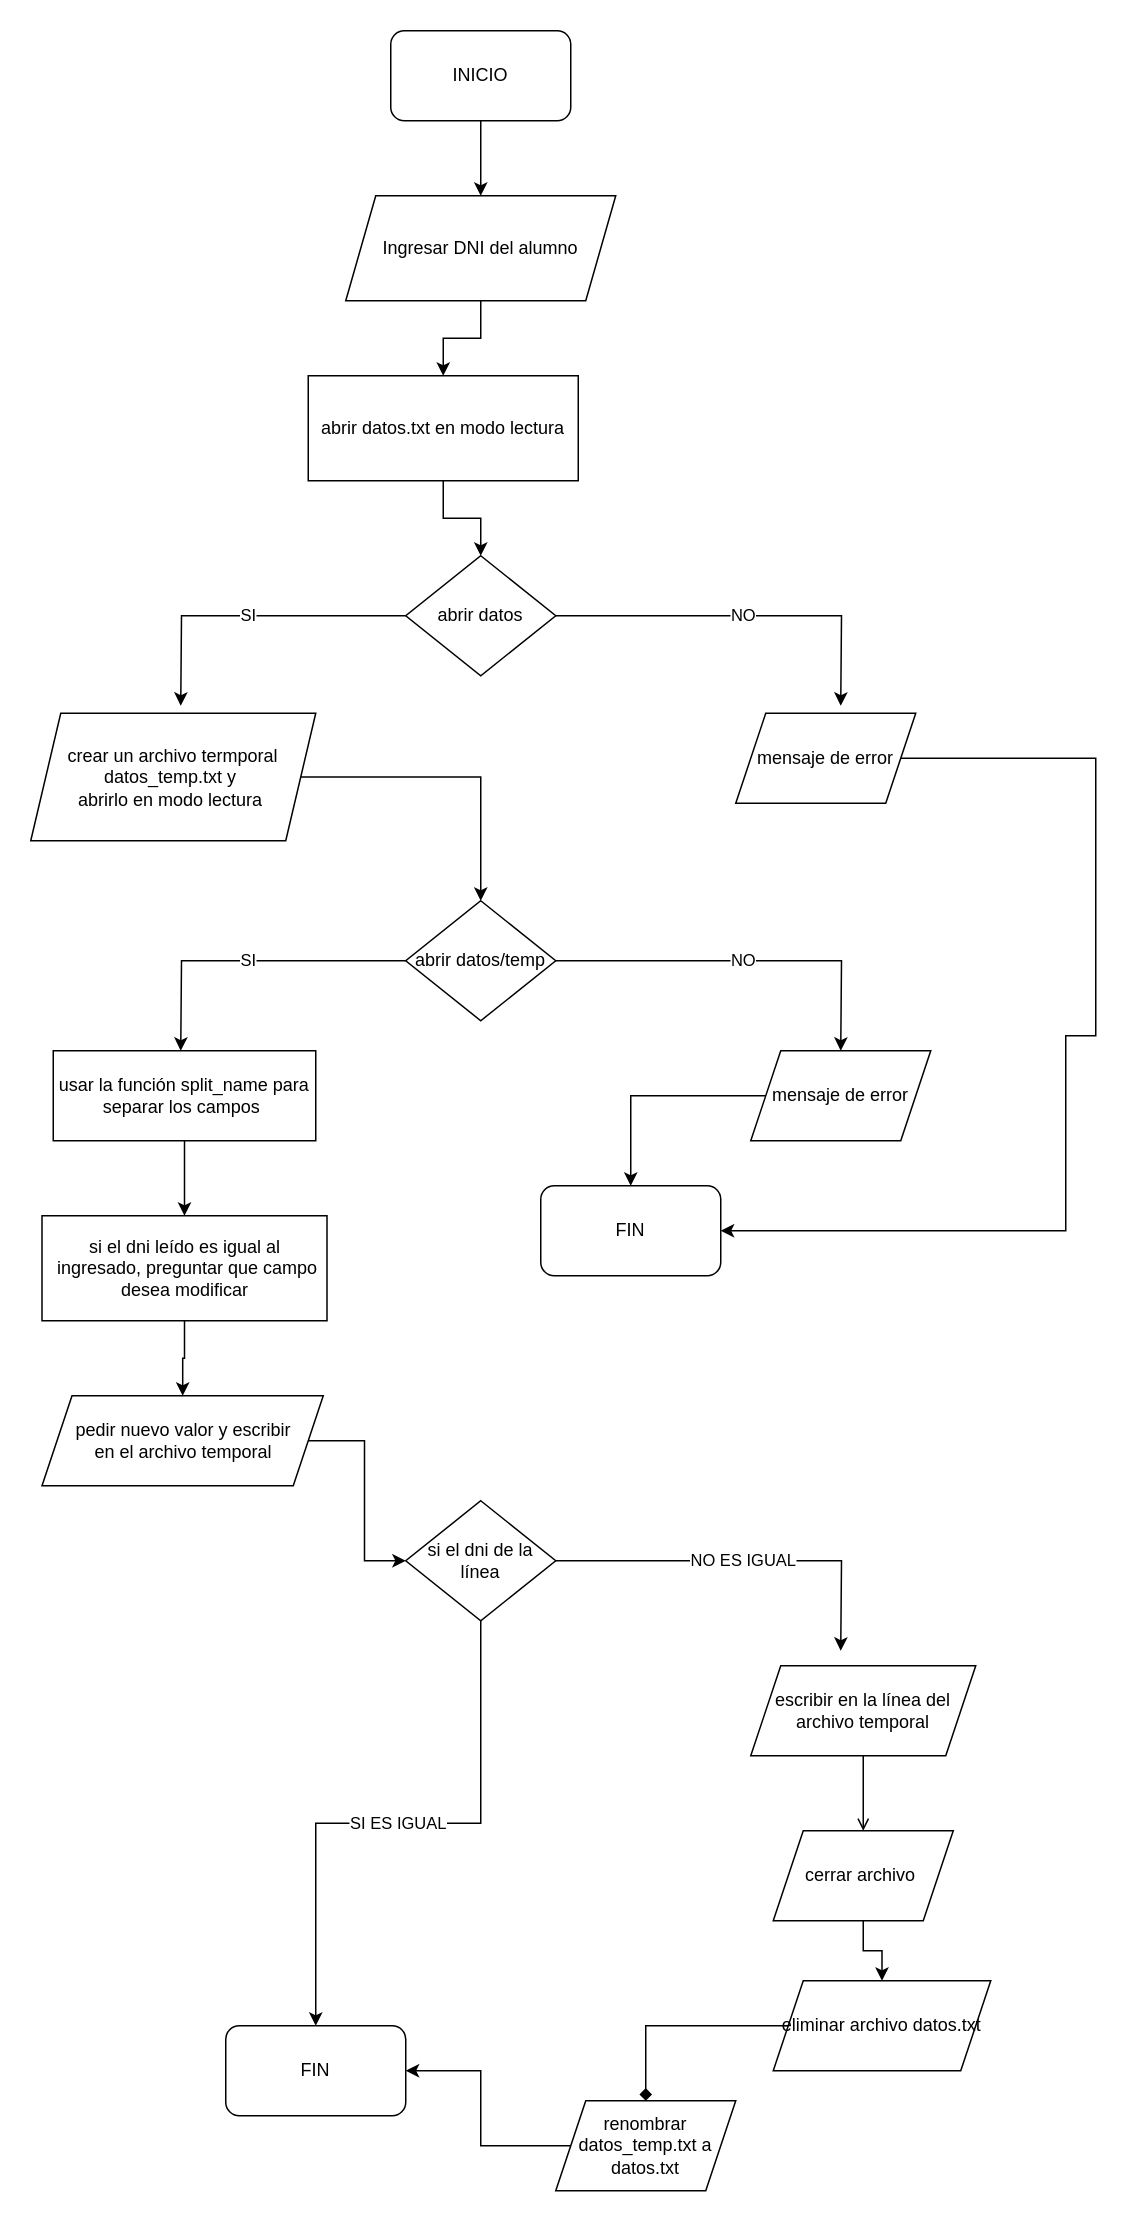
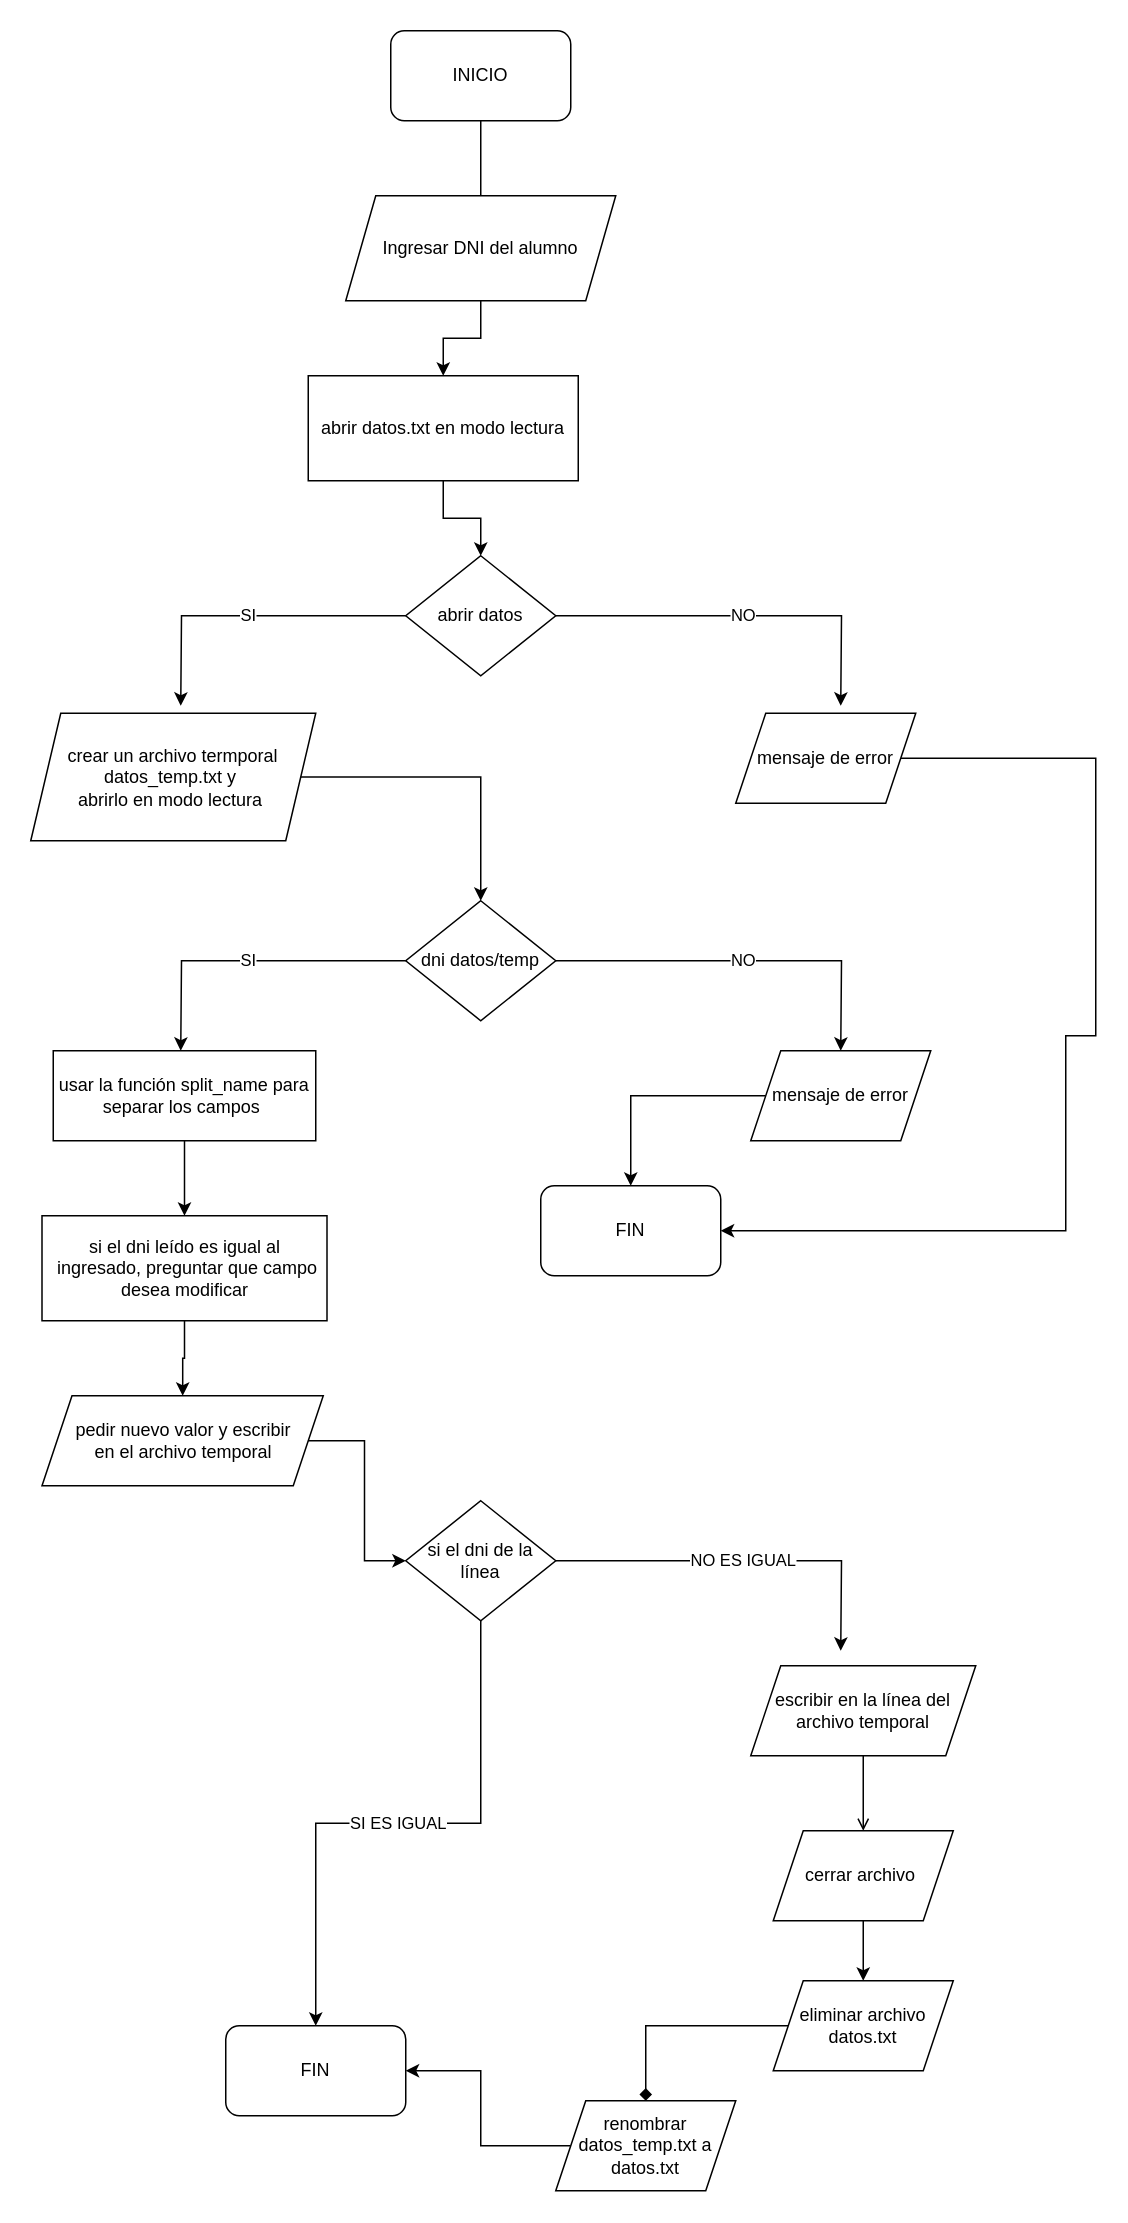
(481, 184) -> (481, 188)
(481, 961) -> (481, 961)
(882, 2026) -> (863, 2026)
